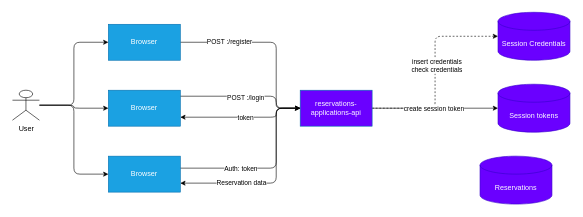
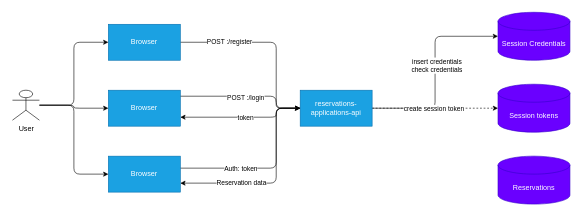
(455, 36) -> (455, 36)
(336, 108) -> (336, 108)
(478, 108) -> (478, 108)
(516, 180) -> (534, 180)
